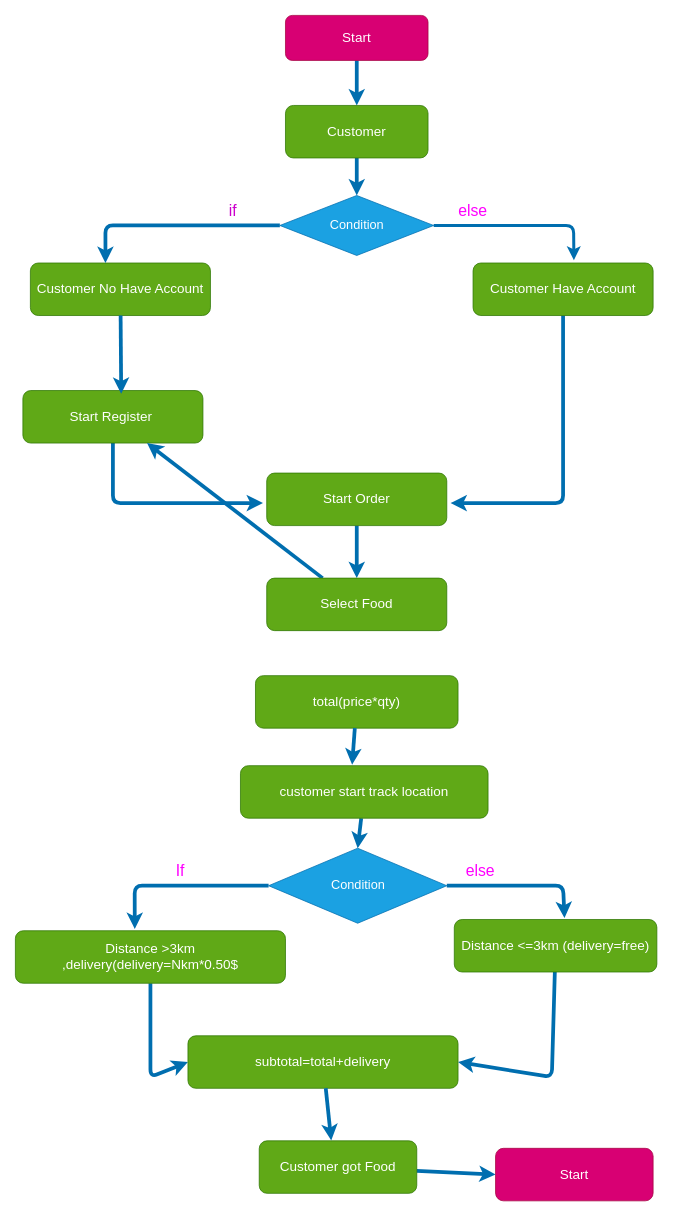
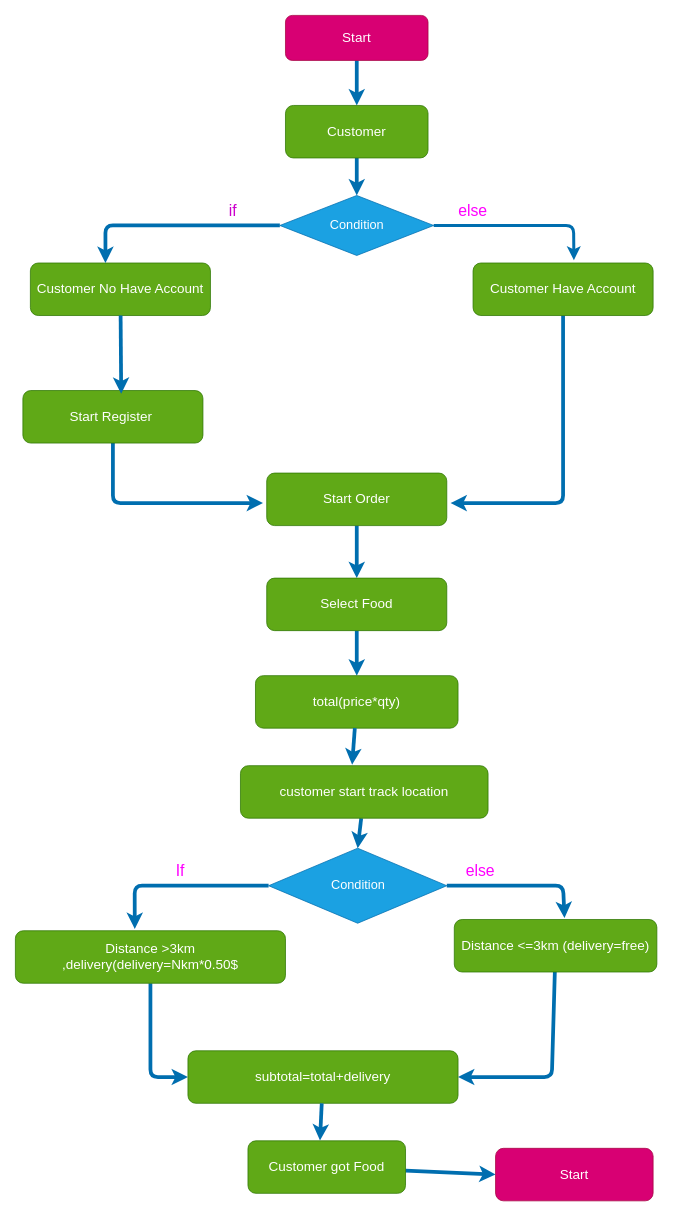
(239, 514) -> (357, 648)
(323, 1062) -> (323, 1077)
(338, 1167) -> (327, 1167)
